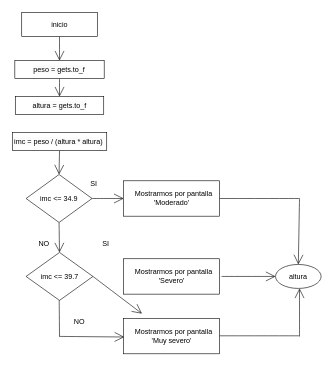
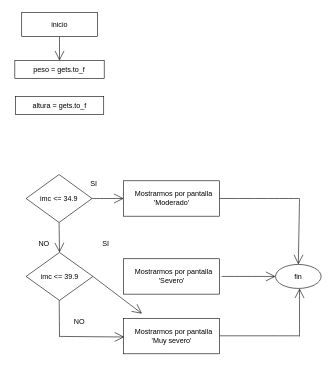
(60, 85) -> none
(60, 141) -> none
(59, 161) -> none
(60, 276) -> (60, 276)
(299, 276) -> (299, 276)
